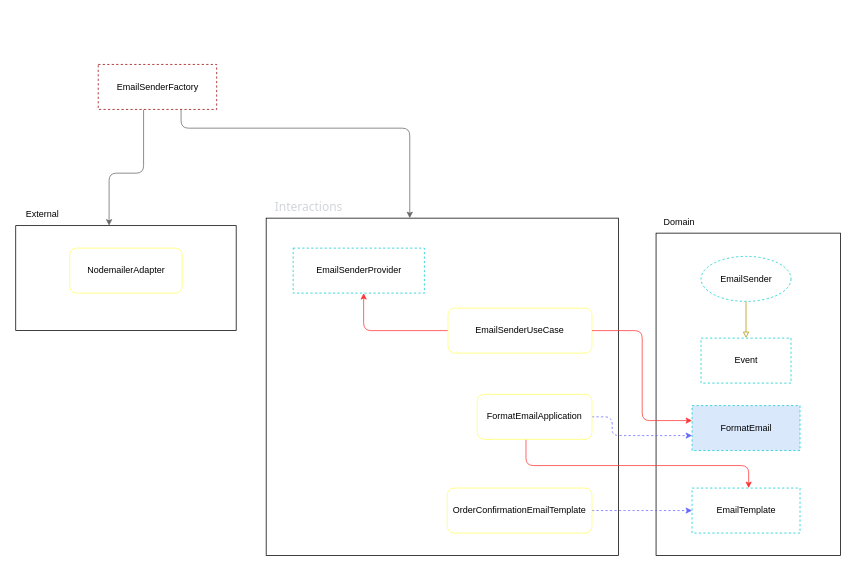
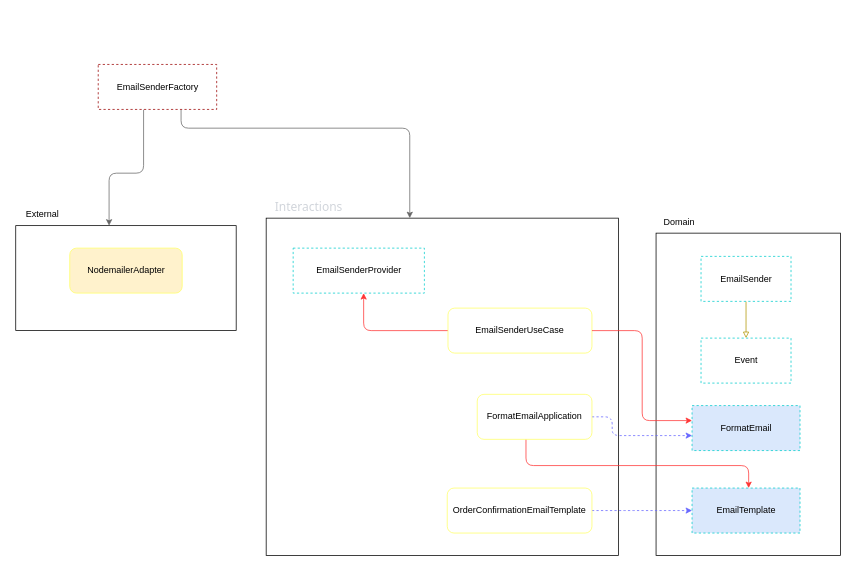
(126, 270) -> (126, 270)
(746, 279) -> (746, 279)
(746, 510) -> (746, 510)
